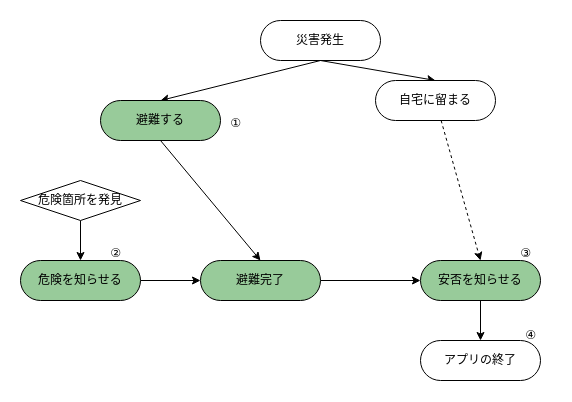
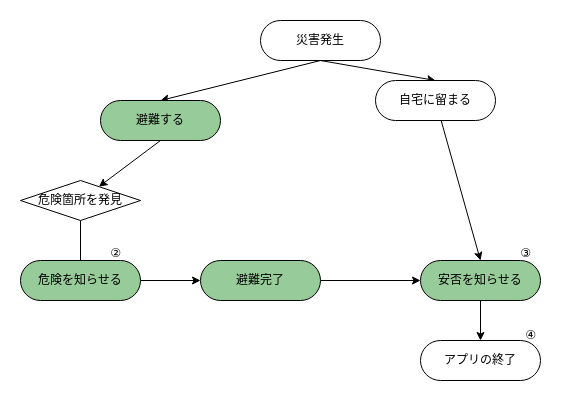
(236, 124) -> none
(460, 188) -> (460, 188)
(208, 198) -> (132, 162)
(81, 252) -> (81, 255)
